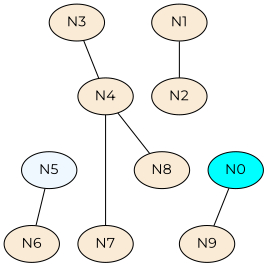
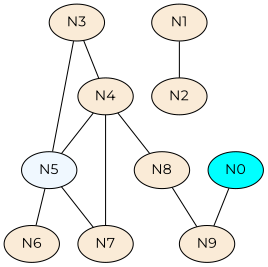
none -> (63, 96)
none -> (77, 133)
none -> (77, 207)
none -> (185, 207)
